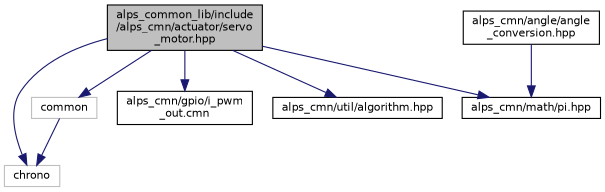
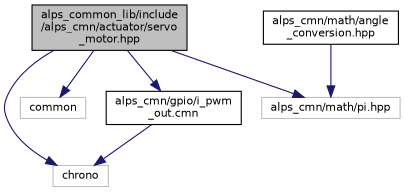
(531, 28) -> (331, 28)
(358, 108) -> none
(531, 108) -> (331, 108)
(51, 137) -> (128, 142)
